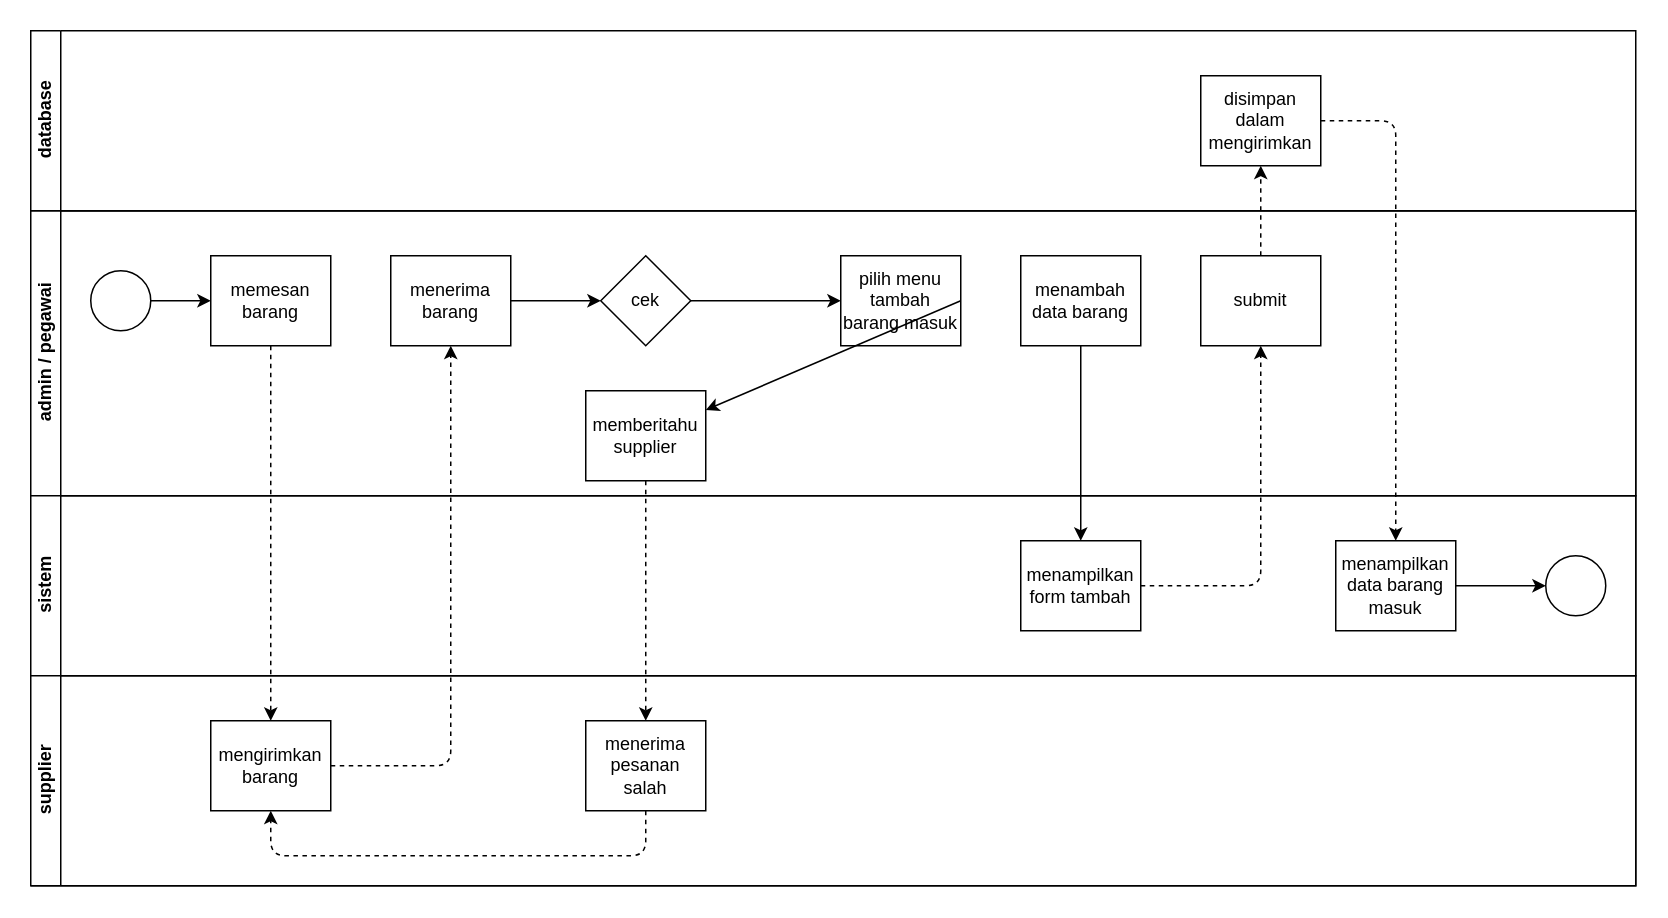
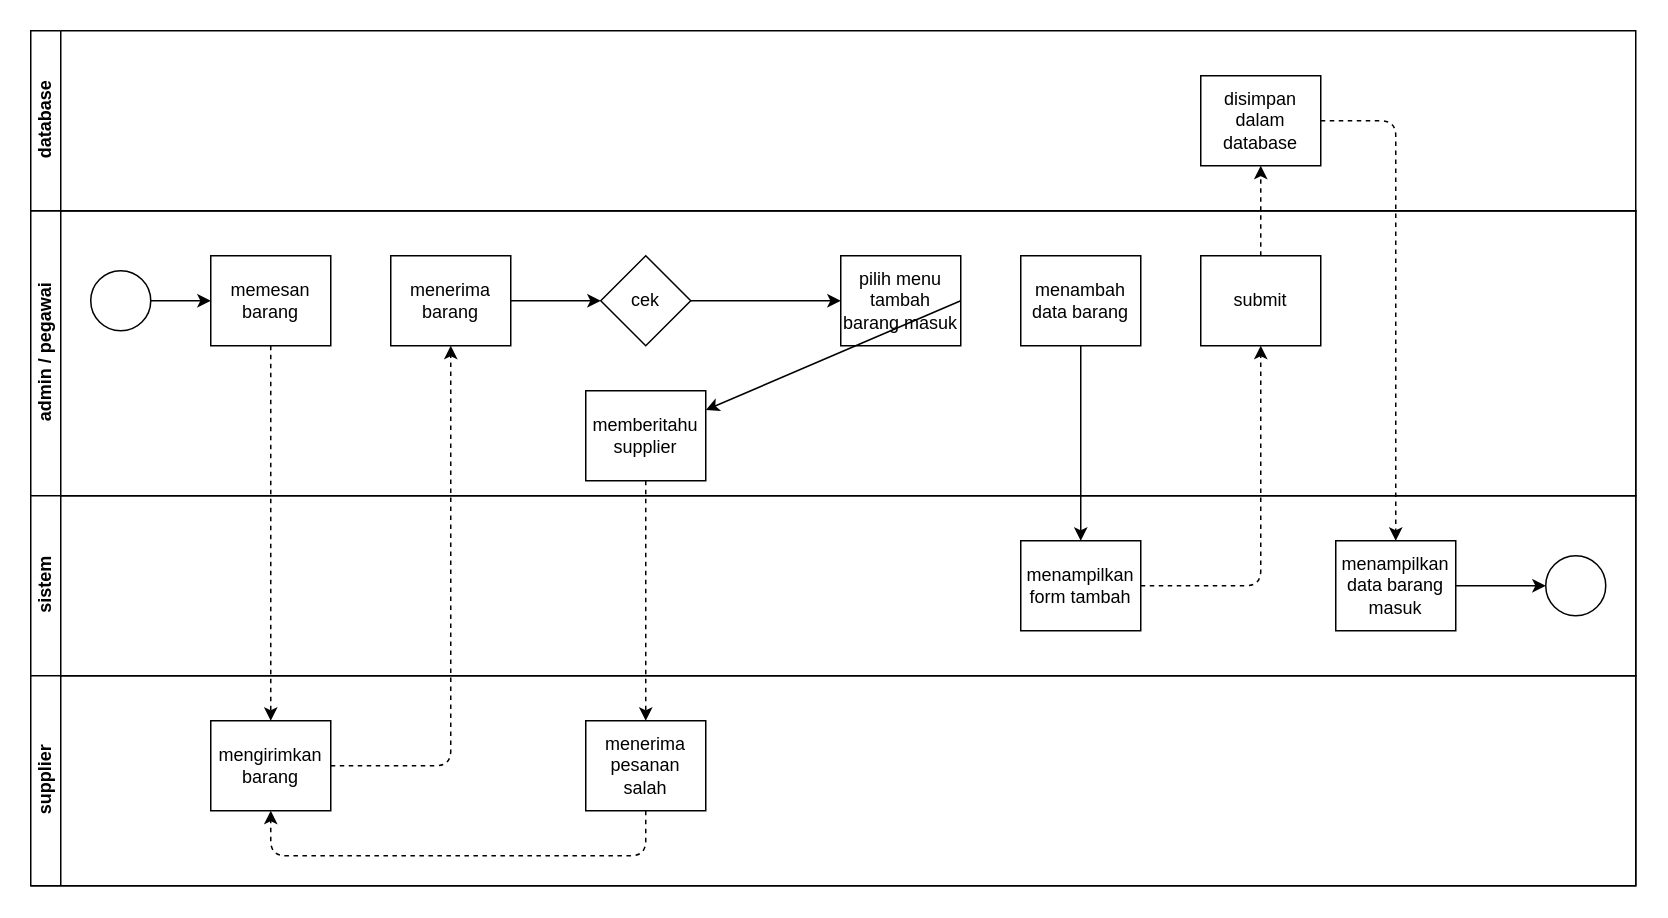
(1261, 121) -> (1261, 121)
